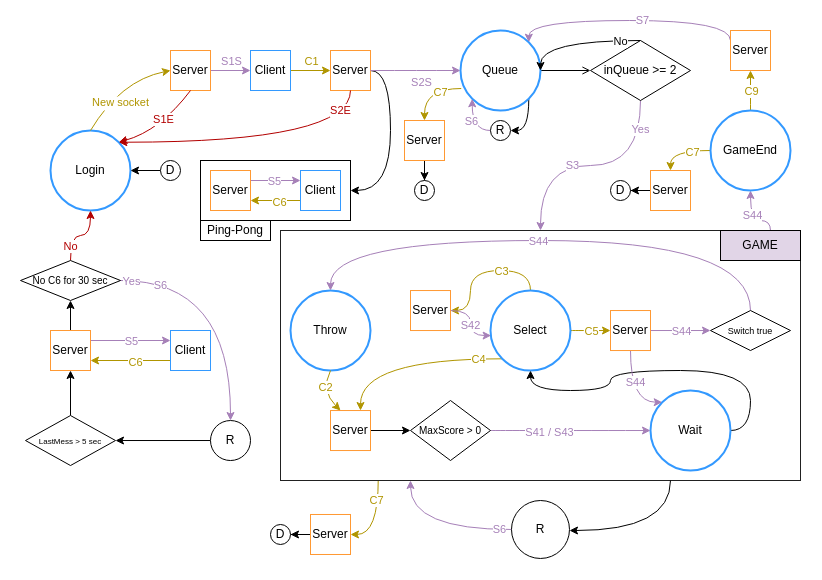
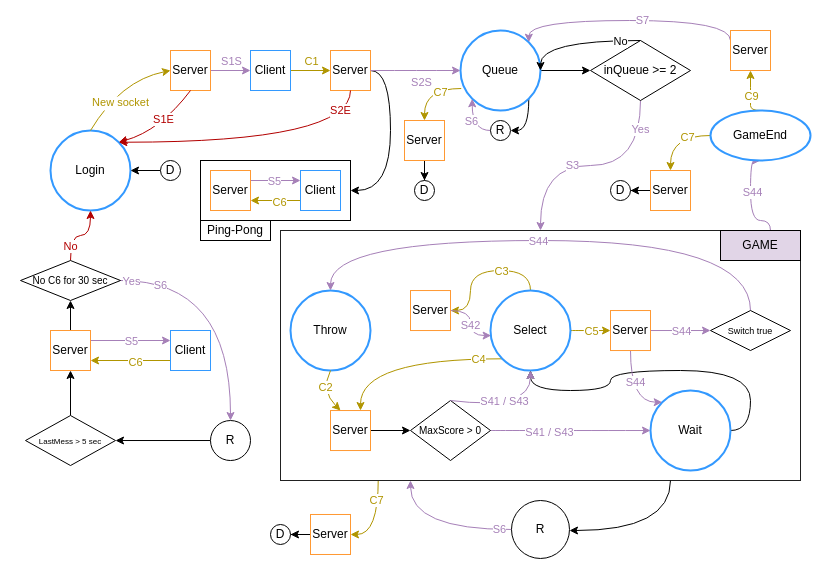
(584, 71) -> (582, 71)
(751, 151) -> (761, 136)
none -> (493, 402)
